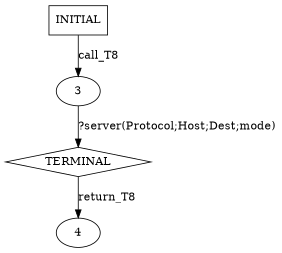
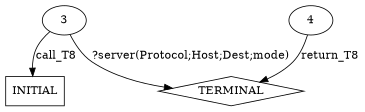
(78, 52) -> (37, 48)
(78, 193) -> (293, 62)
